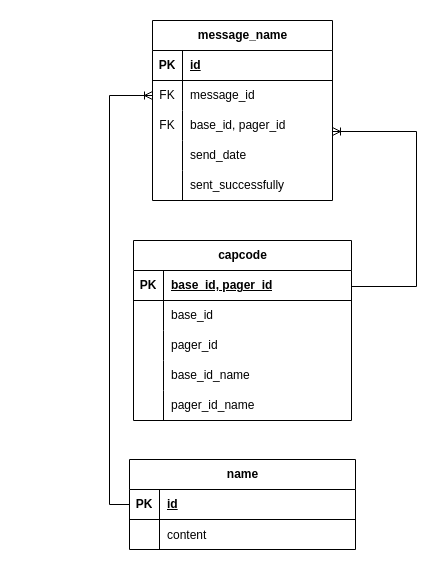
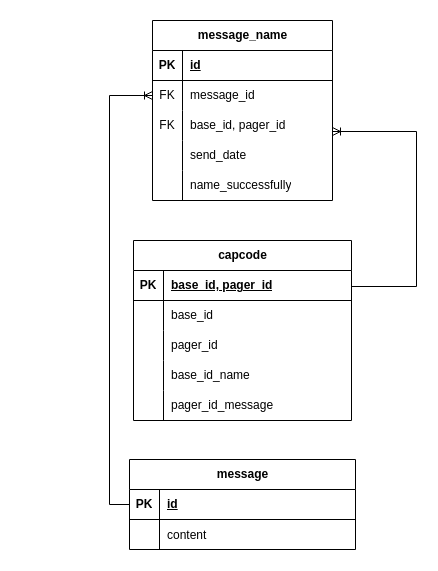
(245, 186) -> (245, 186)
(214, 406) -> (224, 406)
(243, 475) -> (243, 475)
